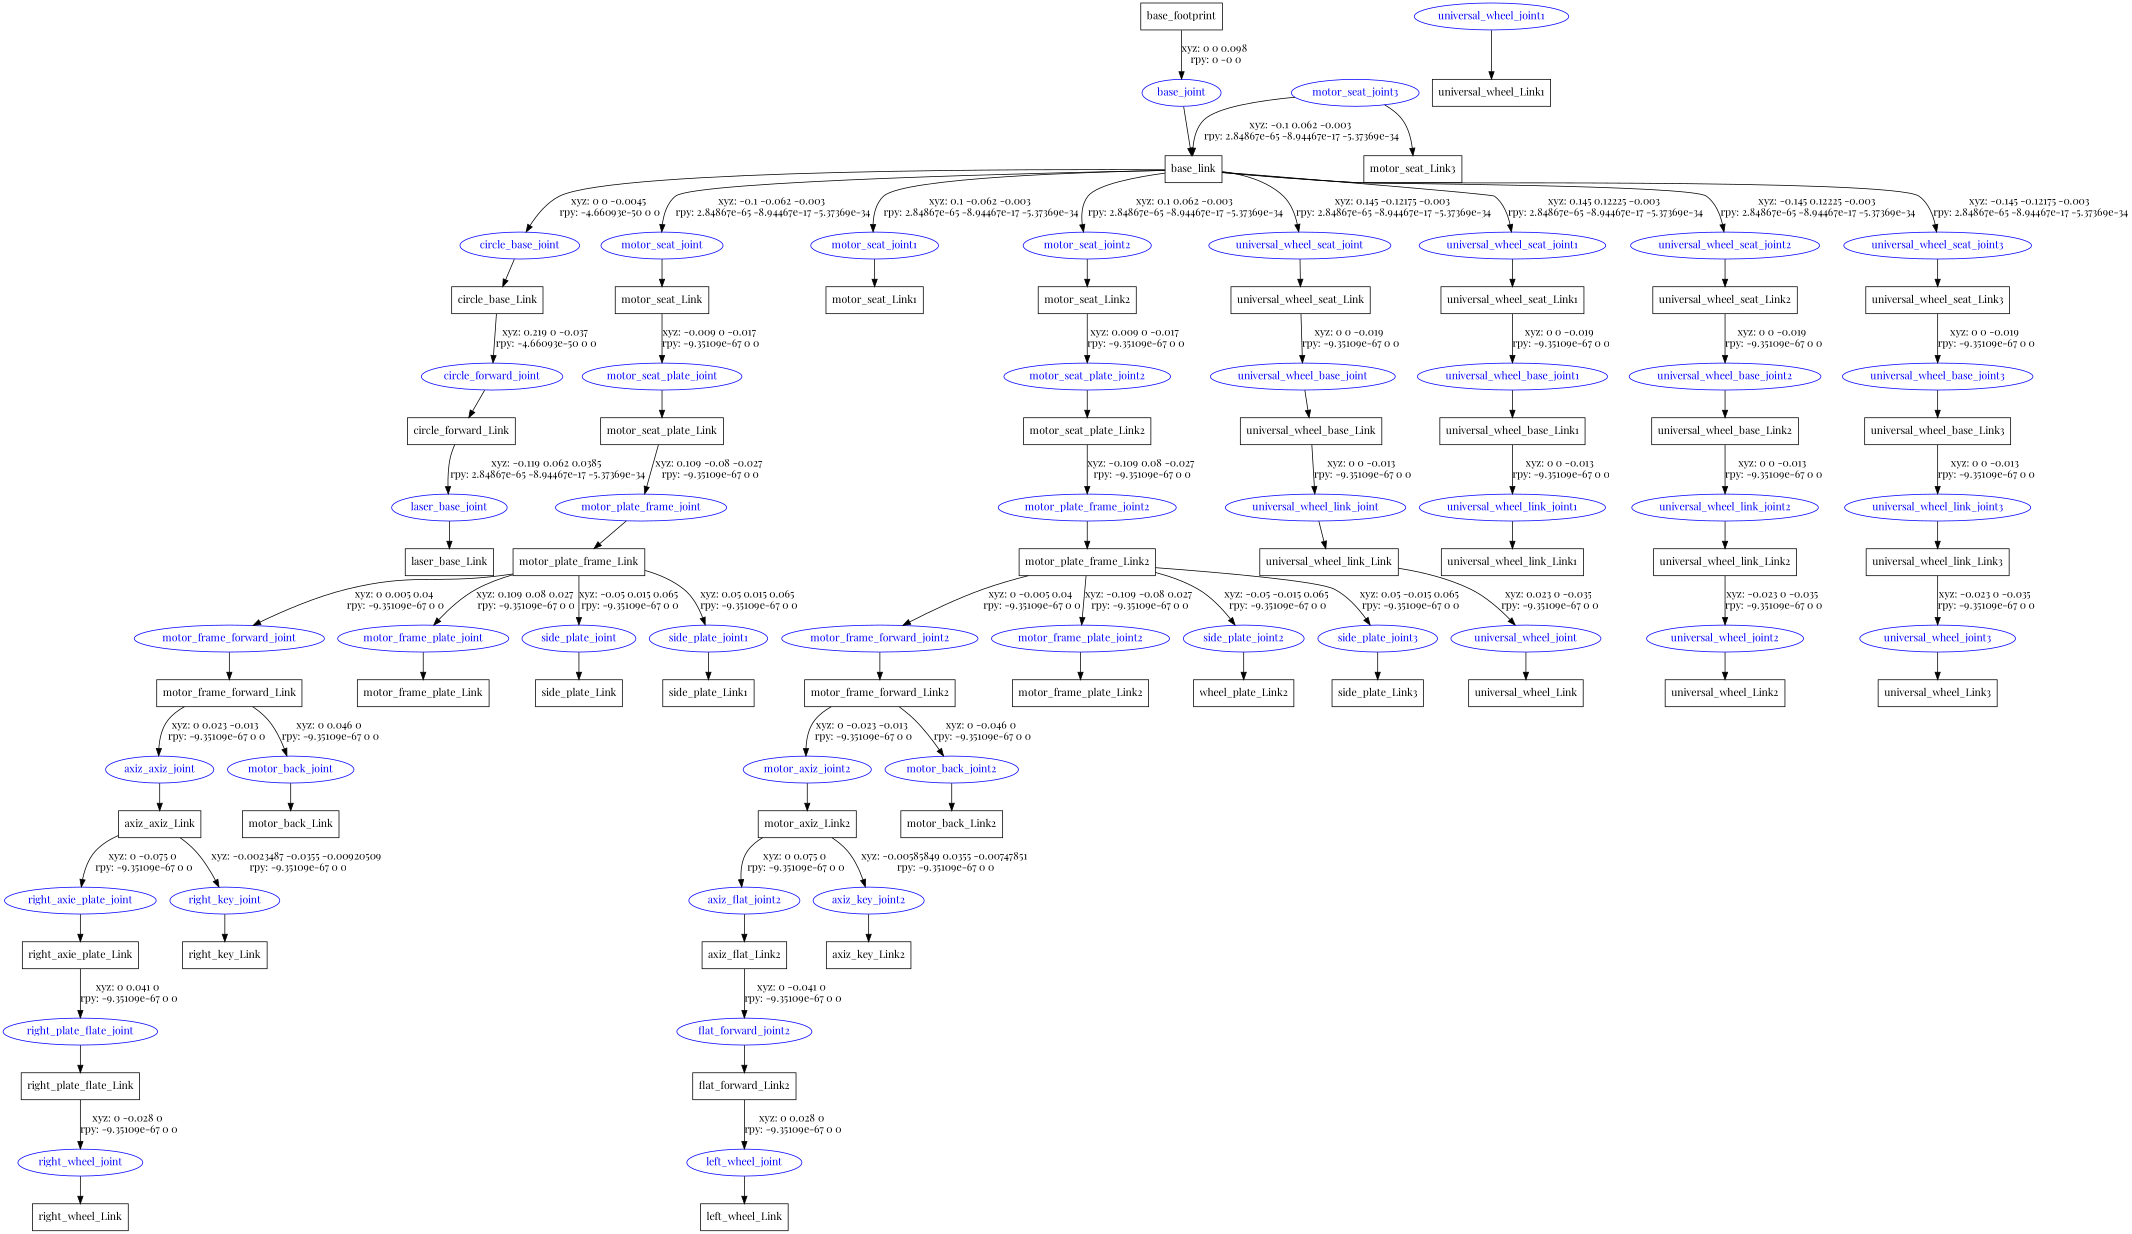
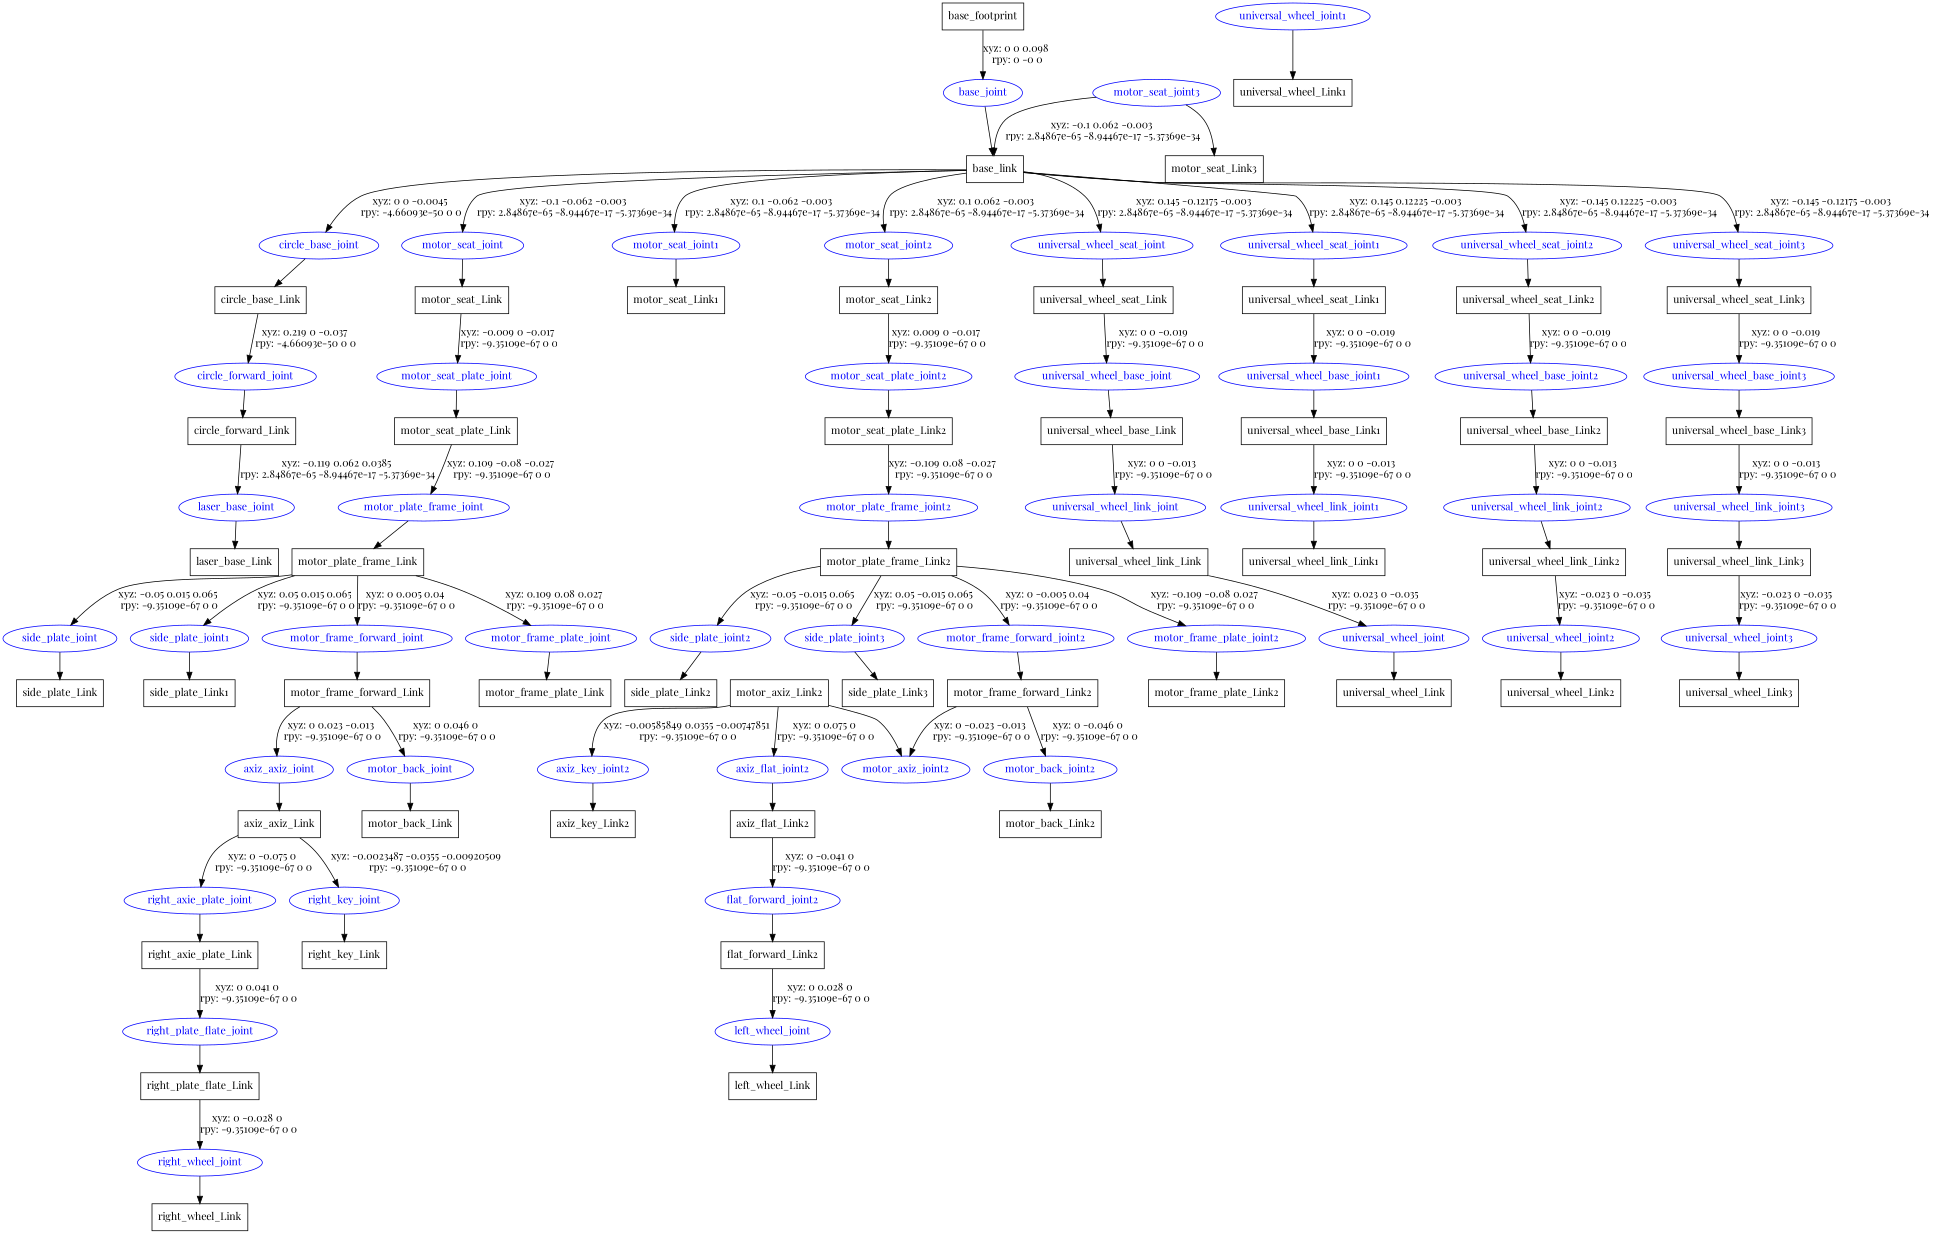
(1244, 693) -> (671, 693)
(807, 793) -> (871, 717)
